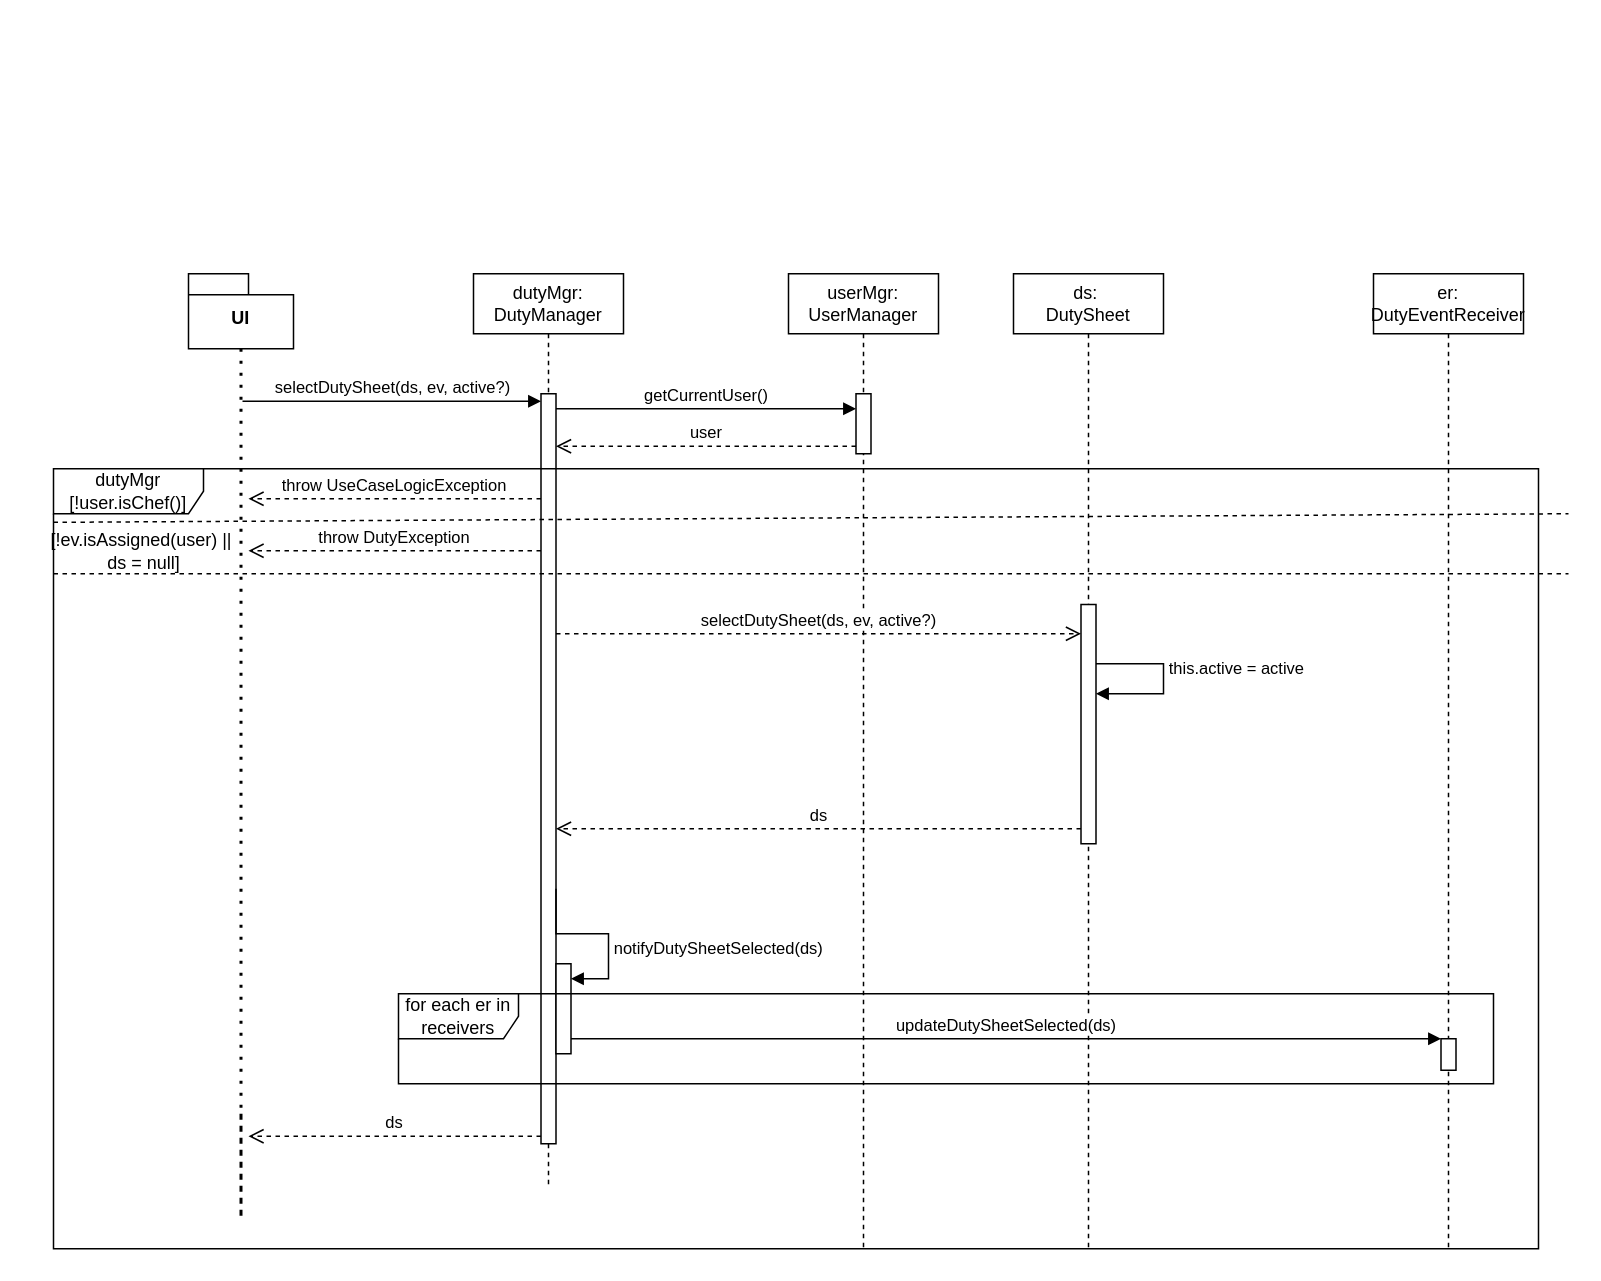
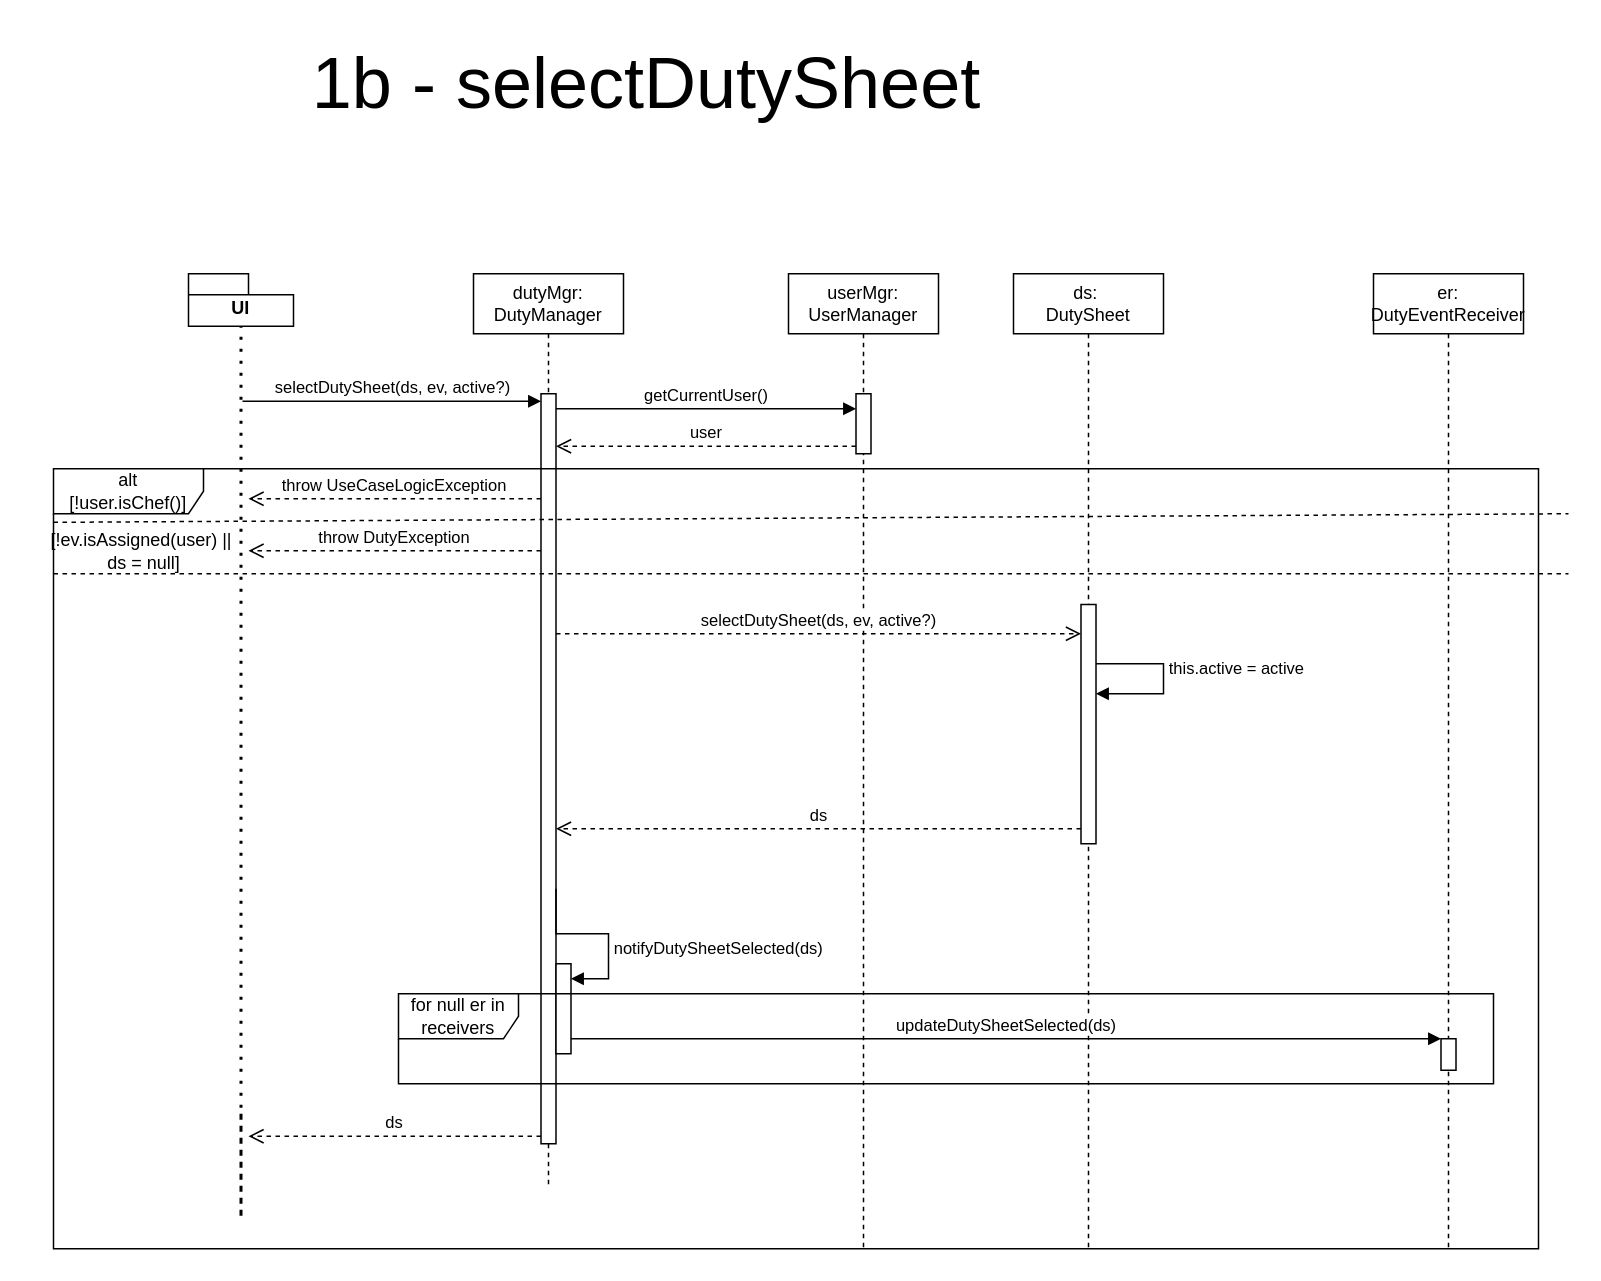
none -> (646, 83)
(241, 311) -> (241, 300)
(128, 491) -> (128, 491)
(458, 1016) -> (458, 1016)
